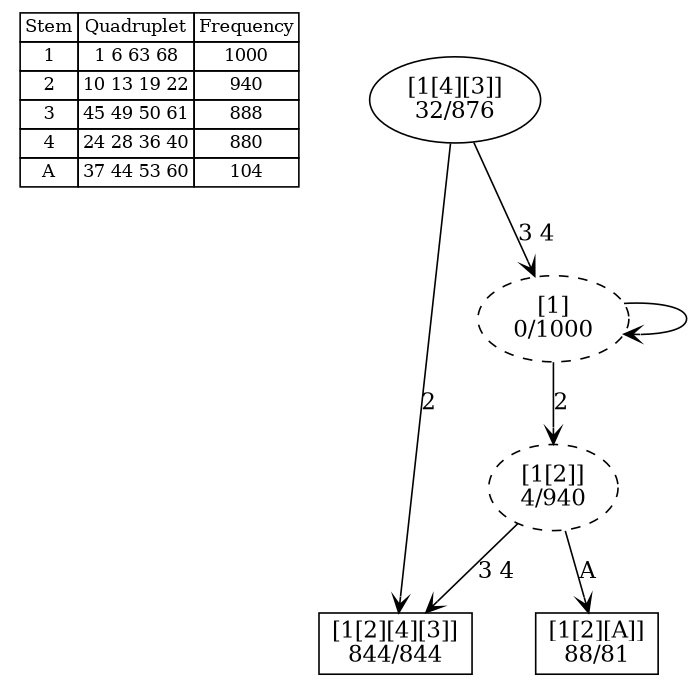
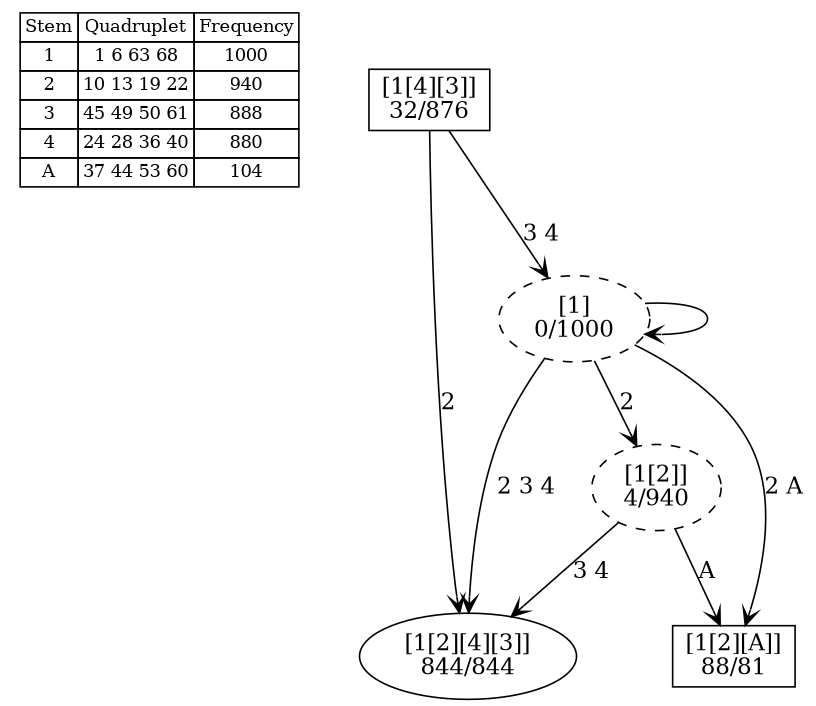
(455, 100) -> (429, 100)
none -> (753, 451)
none -> (489, 472)
(396, 644) -> (468, 656)
